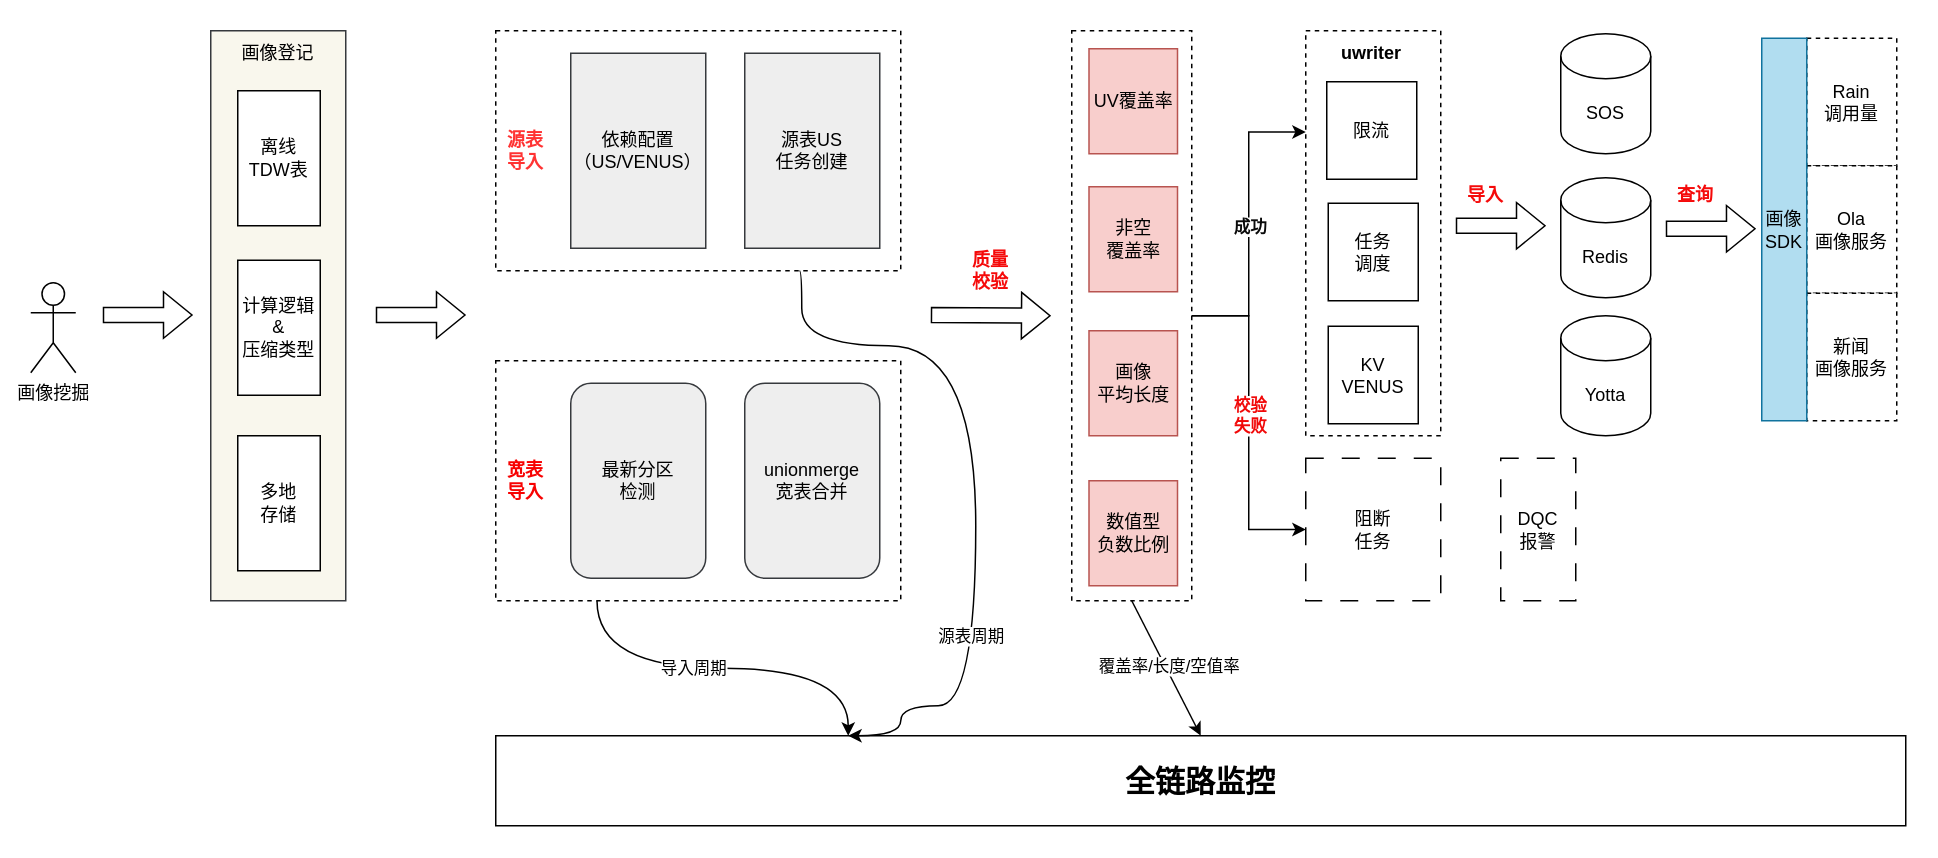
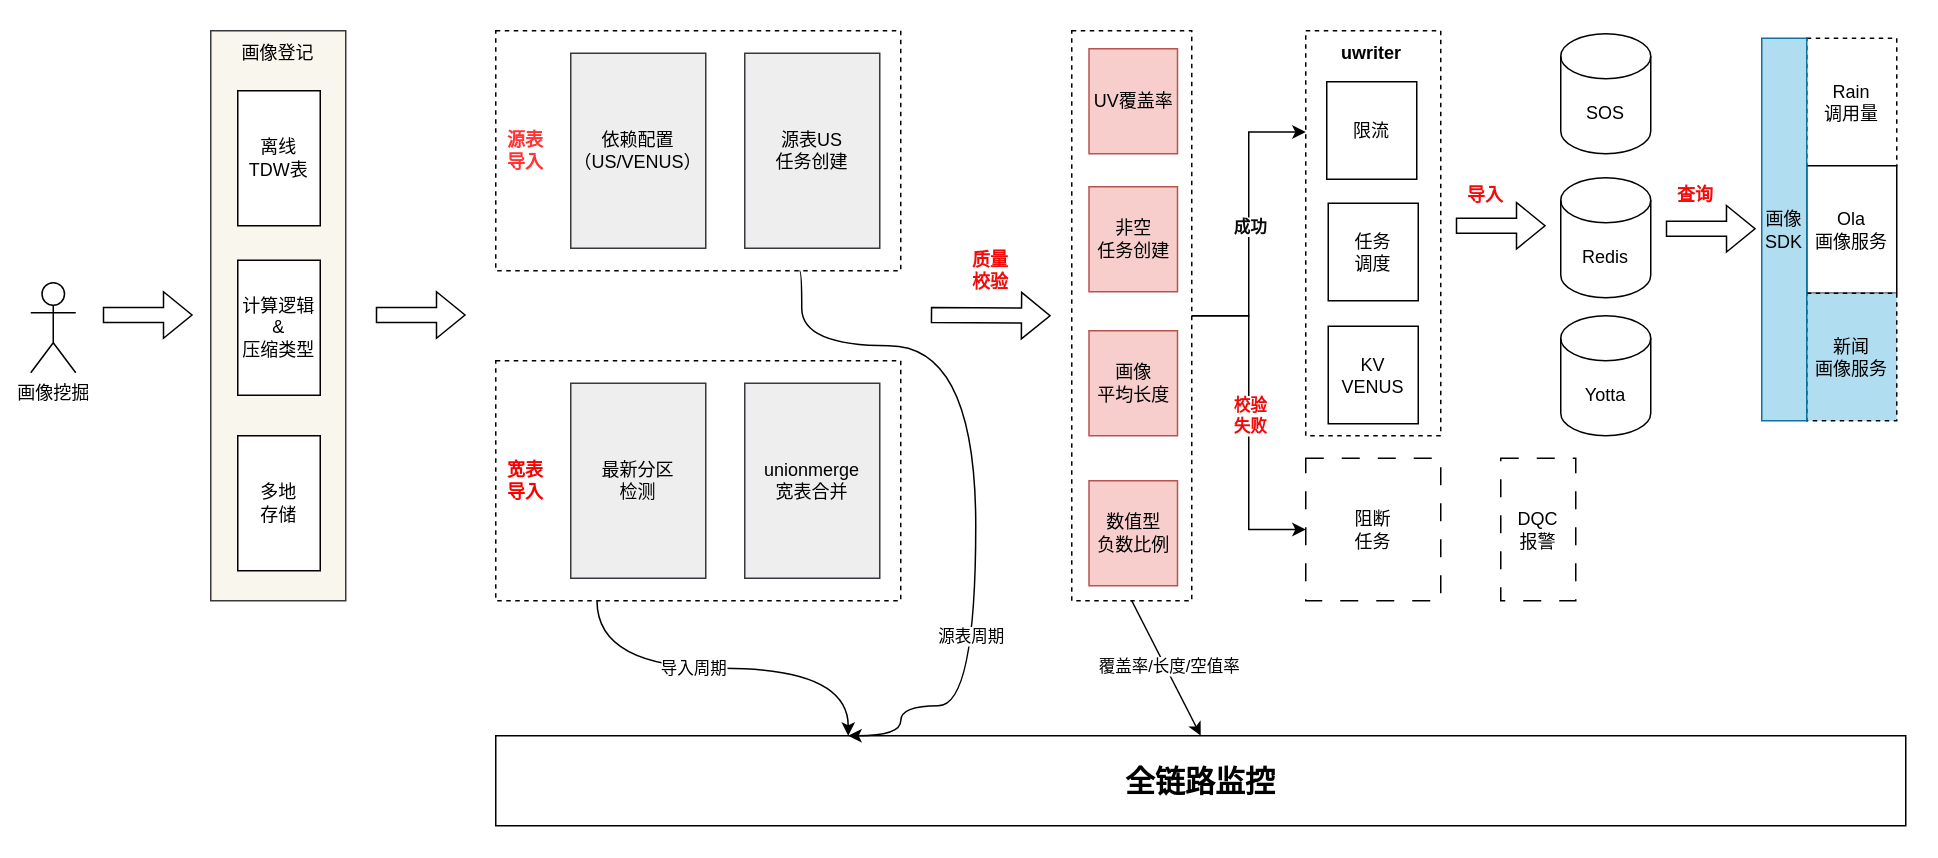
(1852, 230) -> (1852, 230)
(1134, 239) -> (1134, 239)
(1852, 357) -> (1852, 357)
(638, 481) -> (638, 481)
(812, 481) -> (812, 481)
